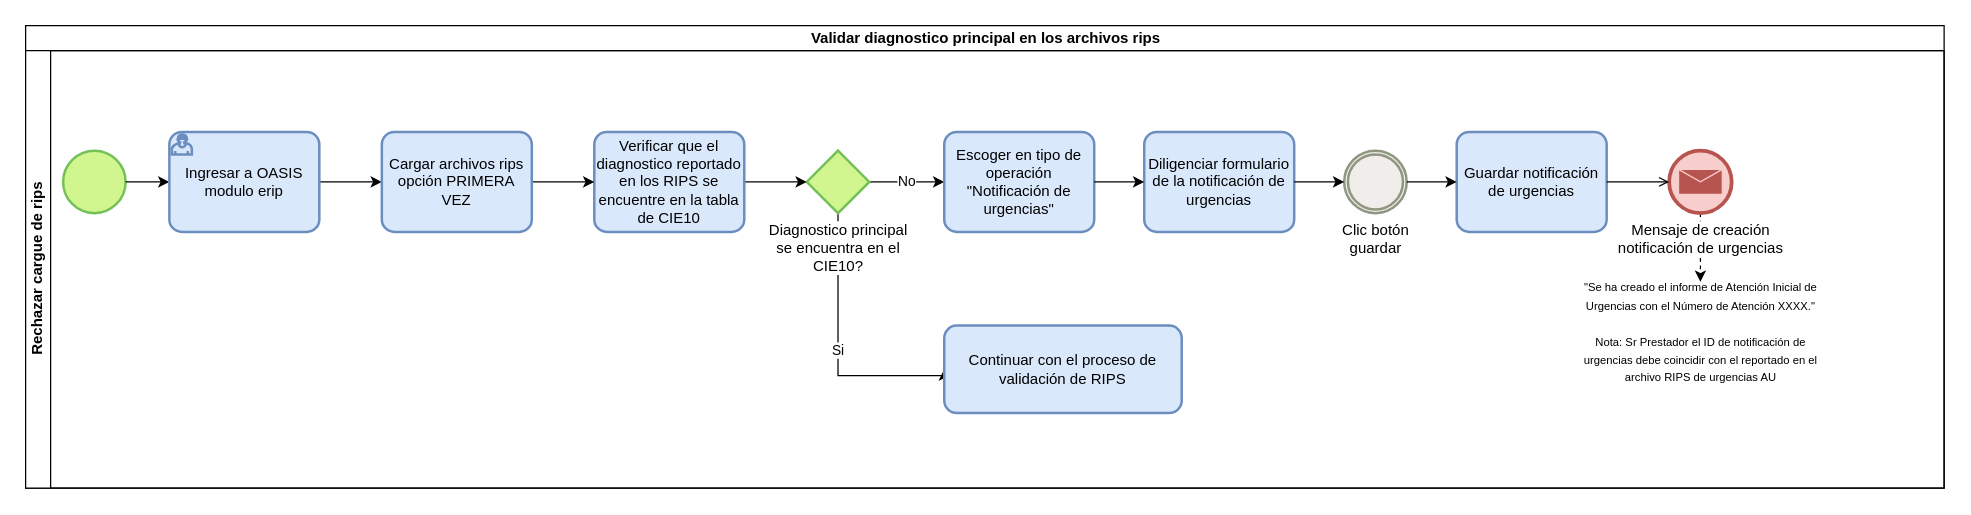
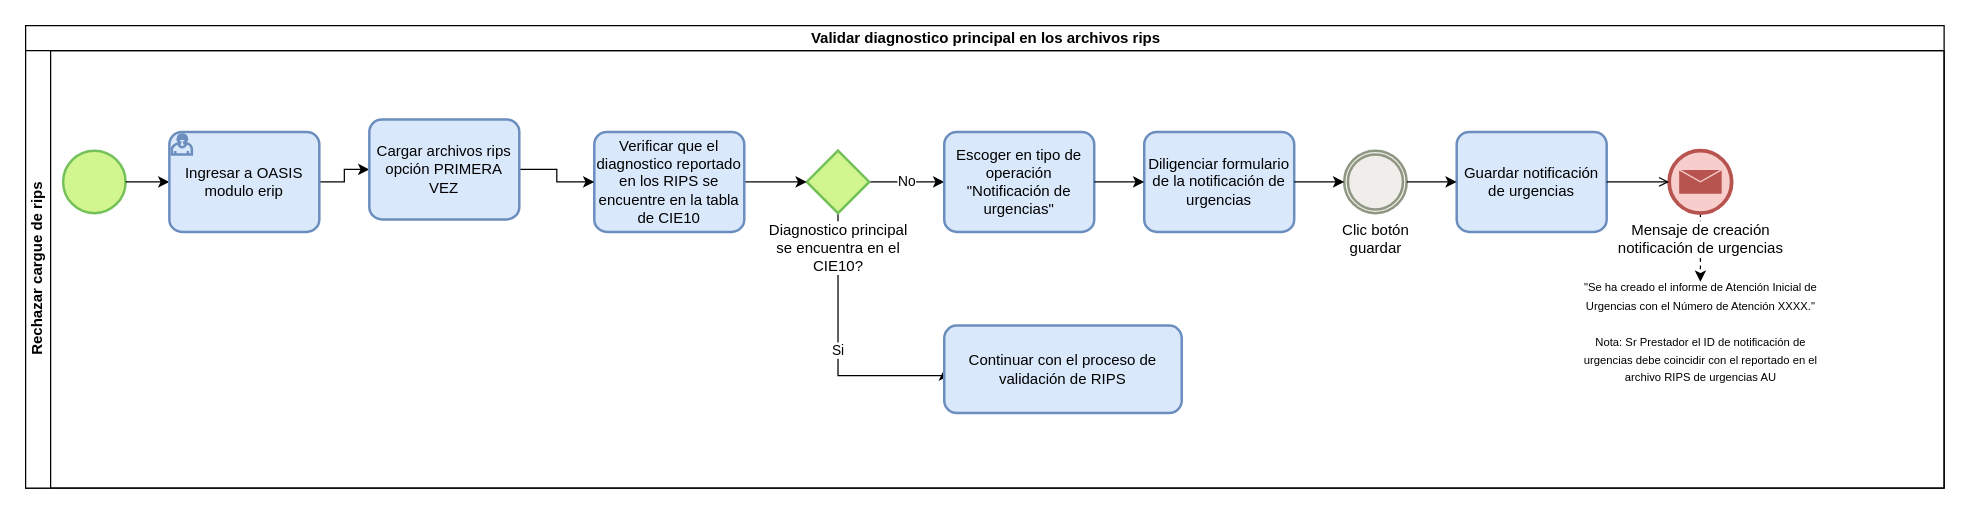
(457, 182) -> (444, 169)
